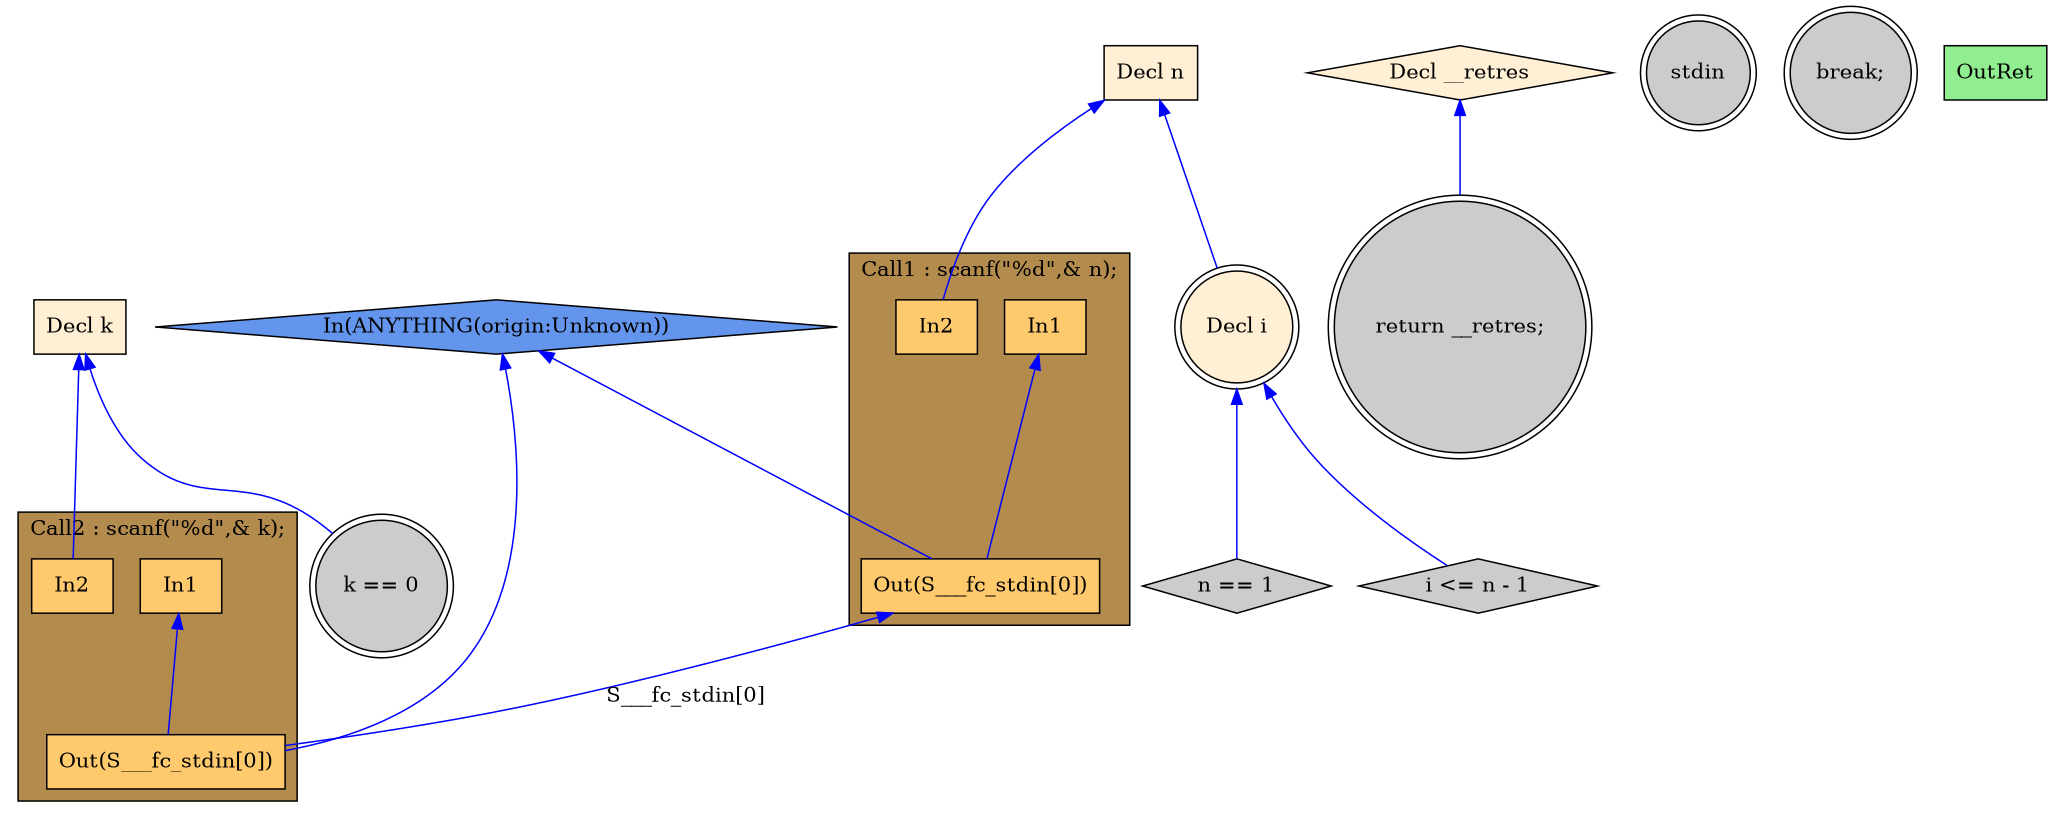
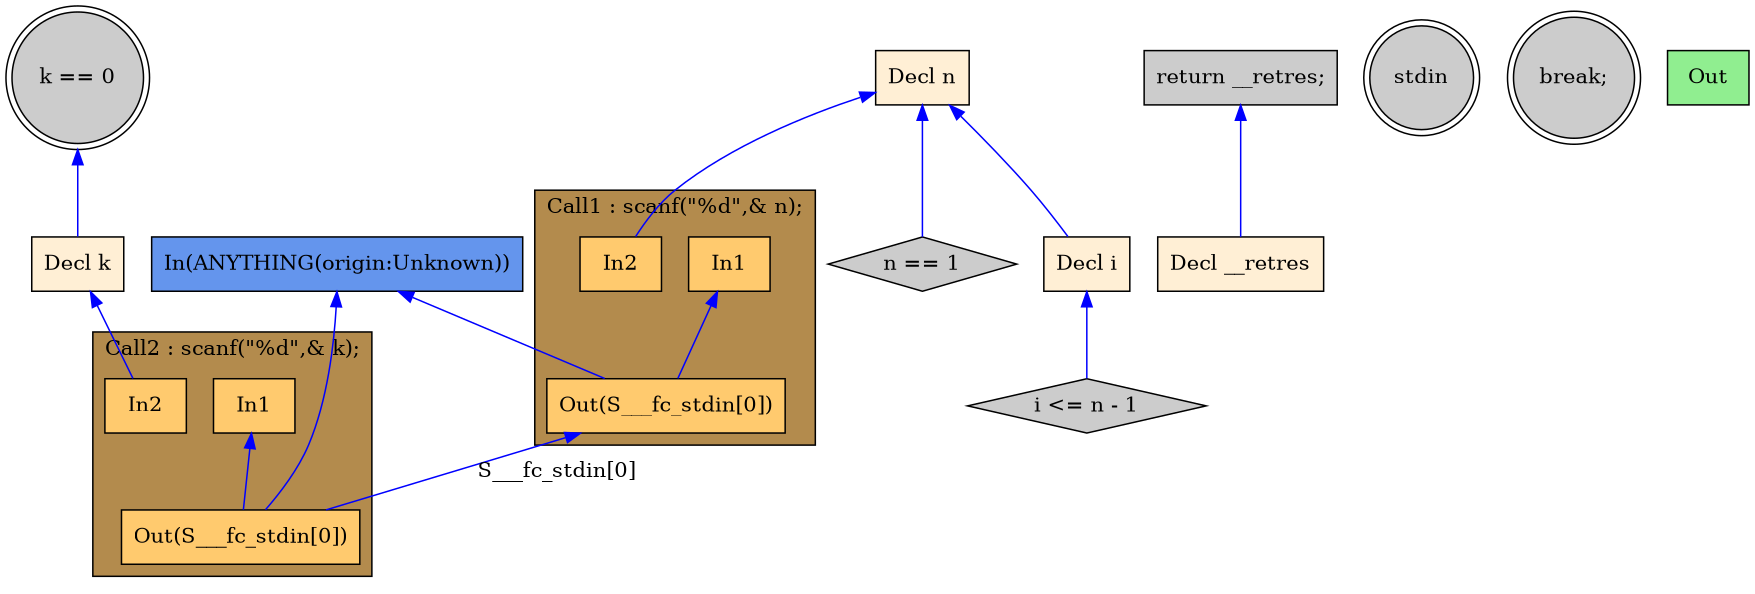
(1460, 73) -> (1241, 264)
(1996, 73) -> (1708, 78)
(1460, 155) -> (1241, 179)
(496, 327) -> (337, 264)
(1237, 327) -> (1087, 264)
(1460, 327) -> (1241, 78)
(1237, 482) -> (922, 179)
(187, 484) -> (78, 201)
